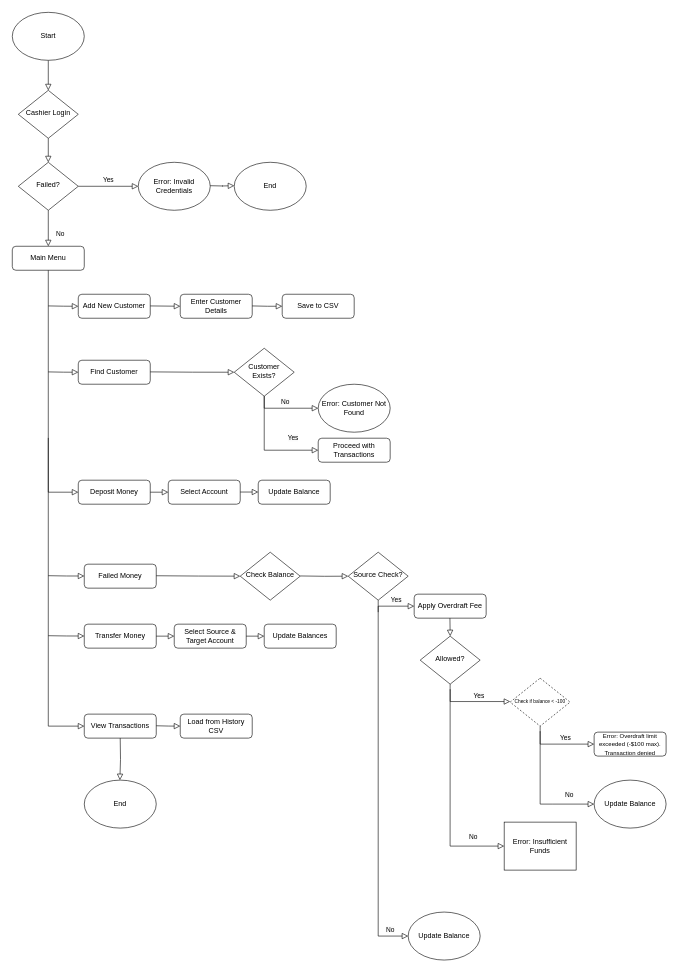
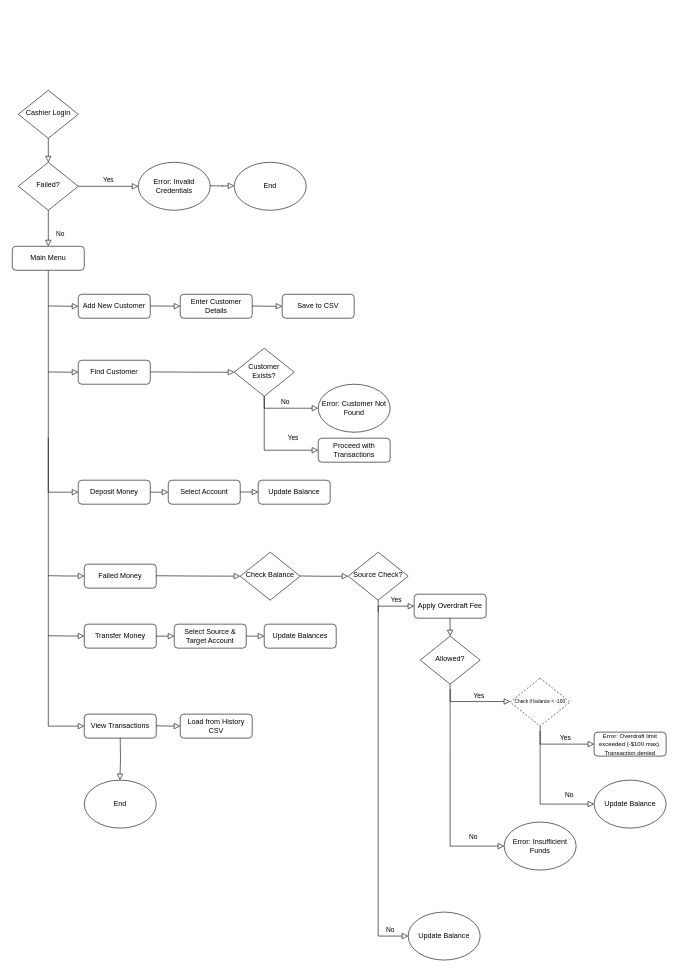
(48, 36) -> none
(48, 72) -> none
(540, 846) -> (540, 846)
